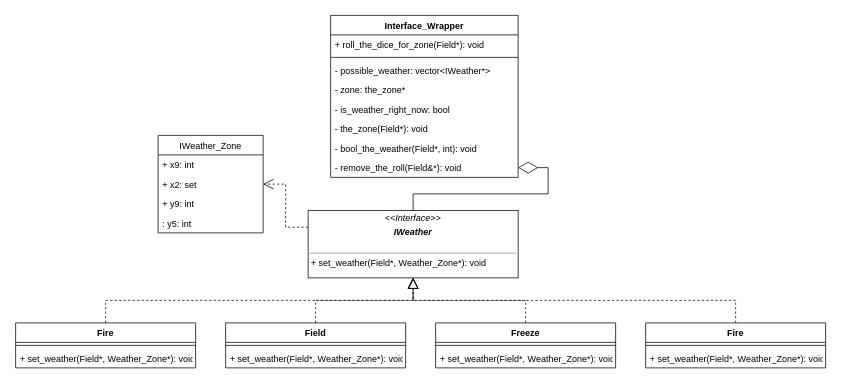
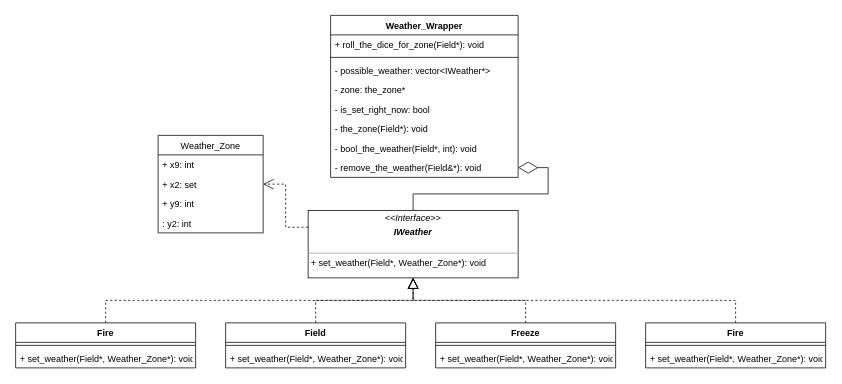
(424, 26) -> (424, 26)
(398, 110) -> (388, 110)
(210, 146) -> (210, 146)
(406, 168) -> (416, 168)
(179, 224) -> (179, 224)
